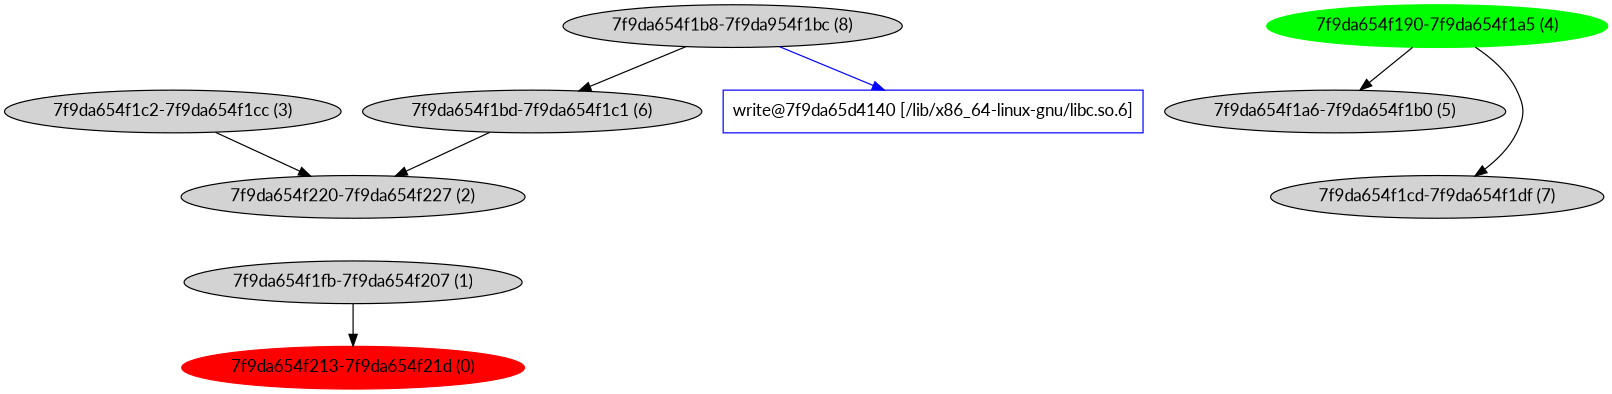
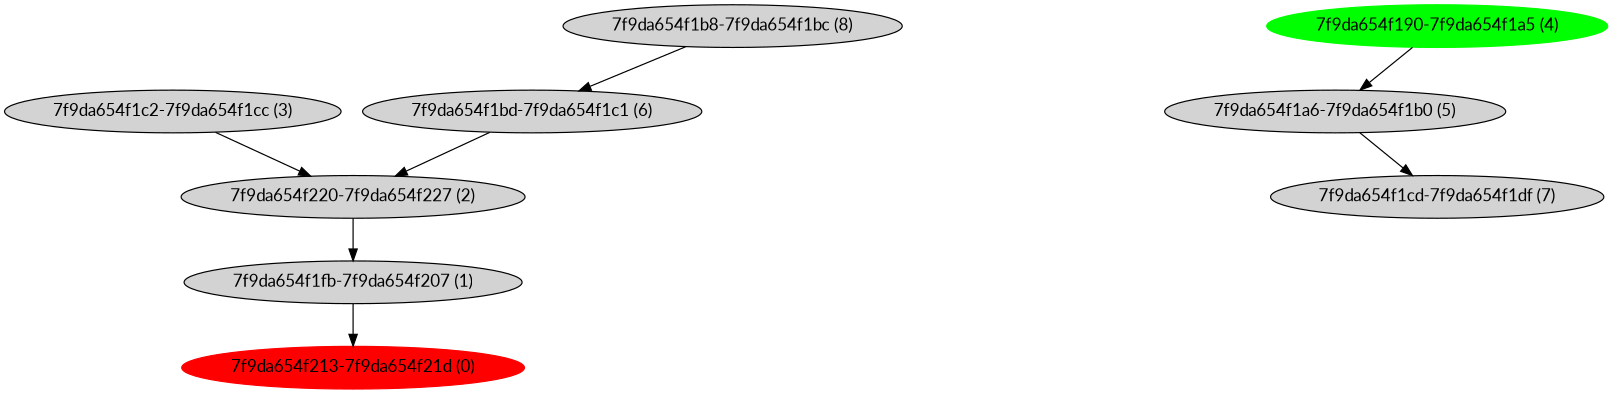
(733, 26) -> (733, 26)
(1522, 106) -> (1381, 150)
(933, 111) -> none
none -> (353, 234)
